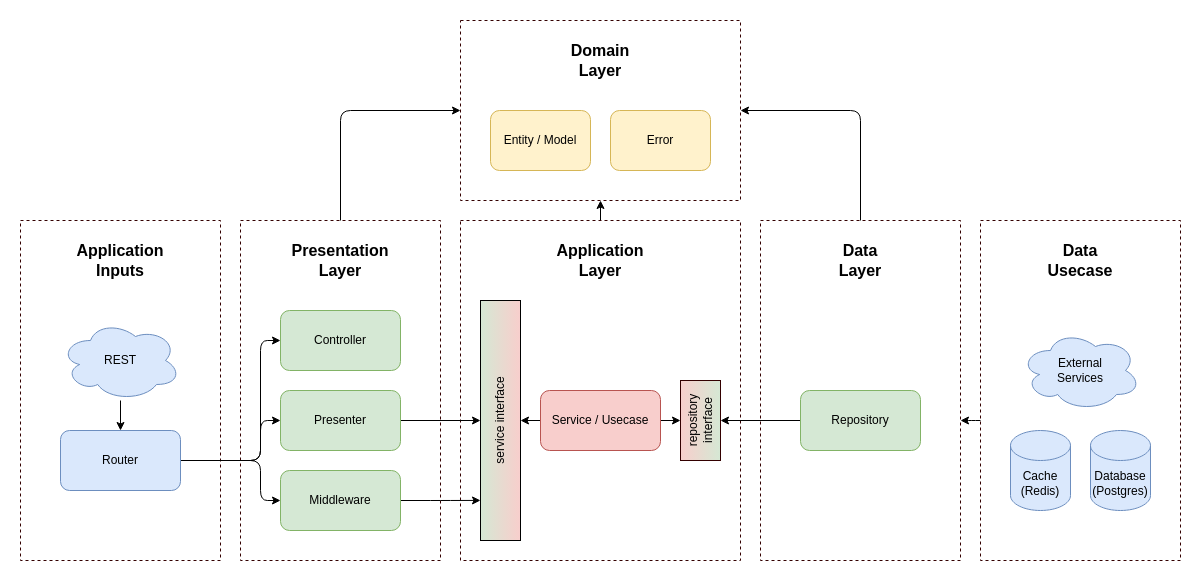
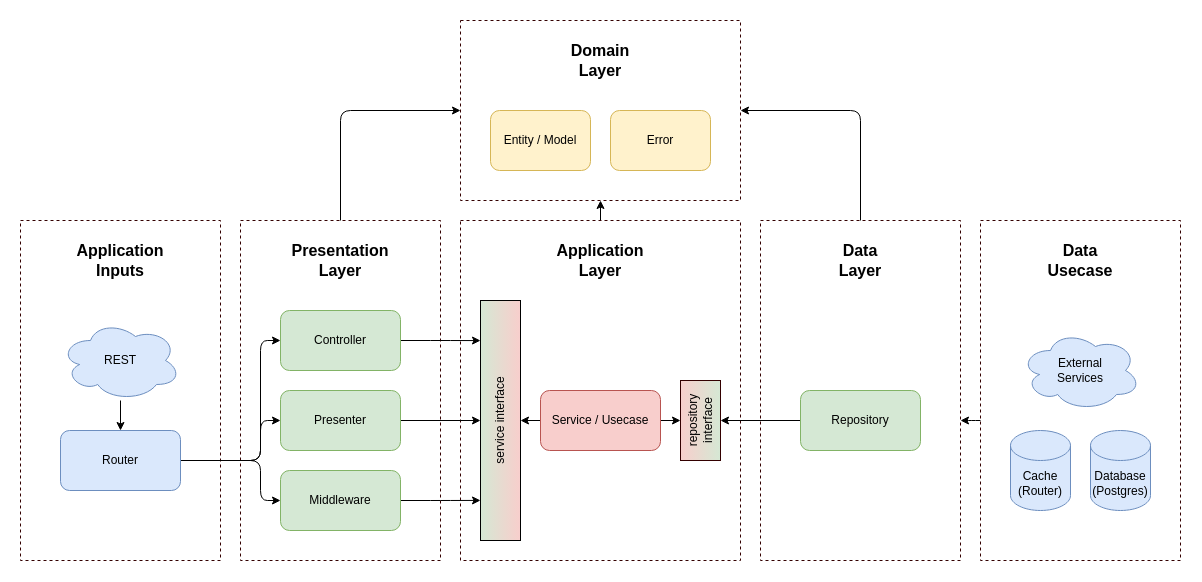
none -> (437, 341)
(1041, 484) -> (1041, 484)
